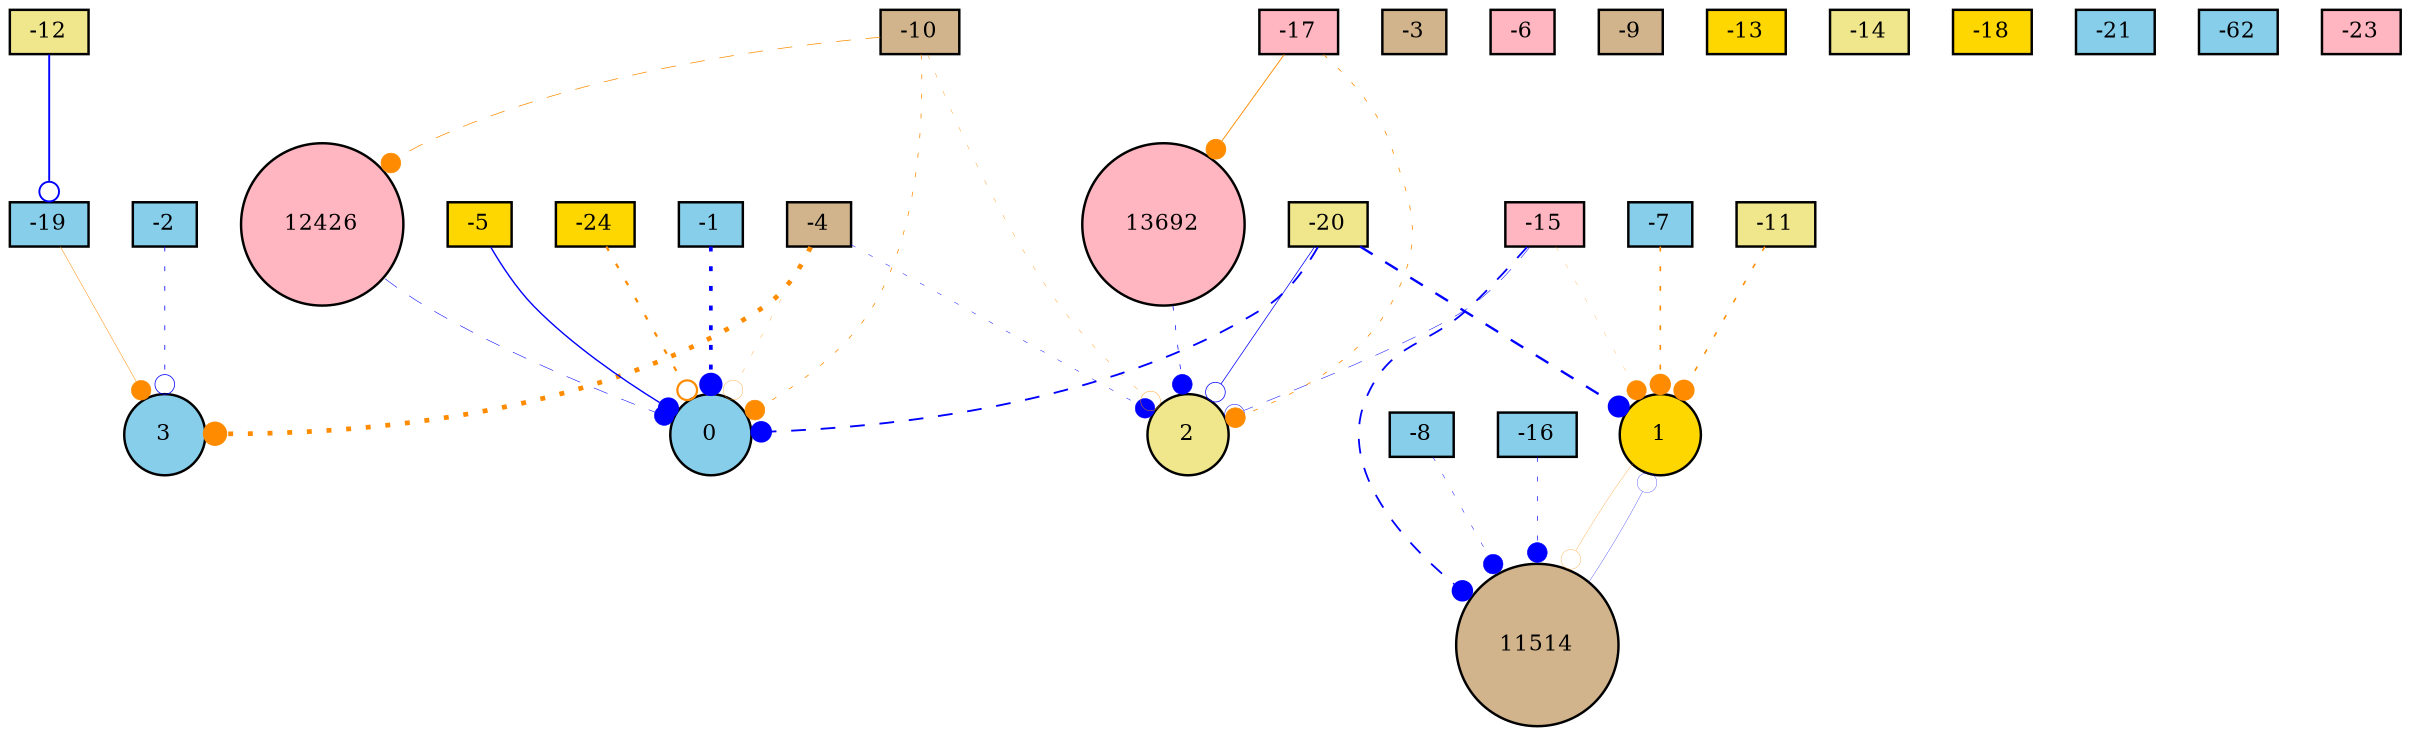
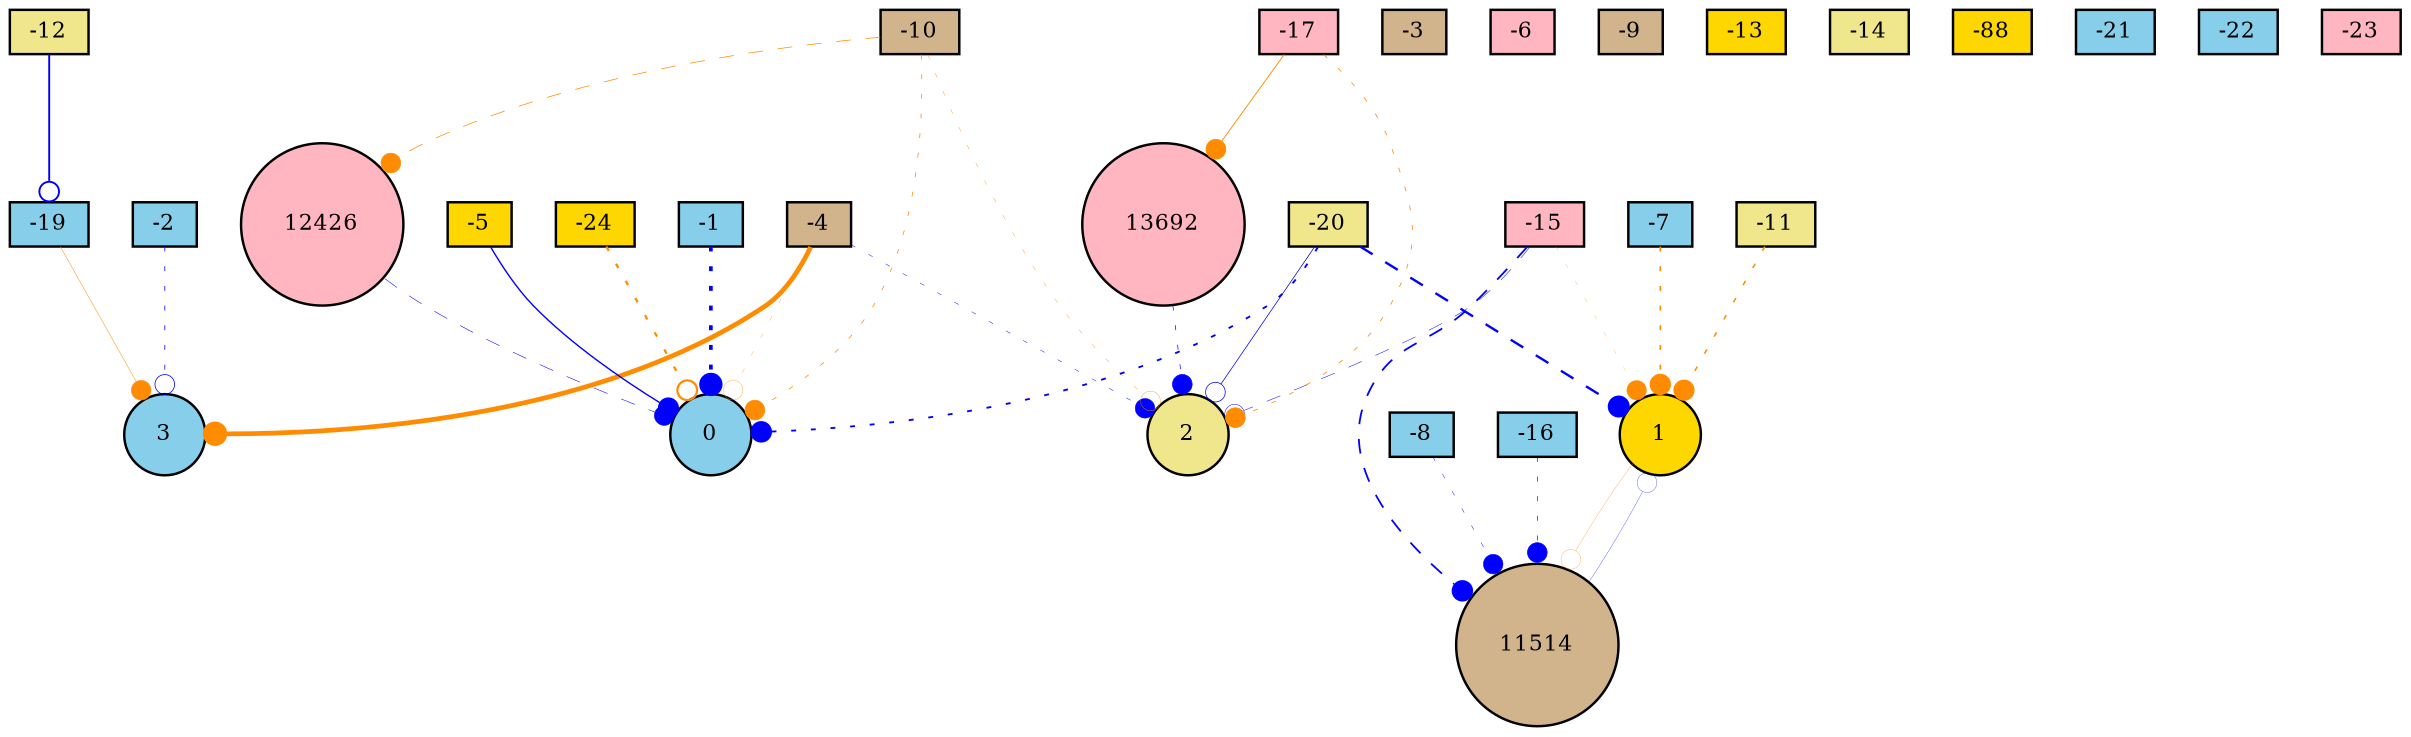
(1992, 32) -> (1992, 32)
(2238, 32) -> (2238, 32)
(1065, 390) -> (1065, 390)
(541, 399) -> (541, 399)
